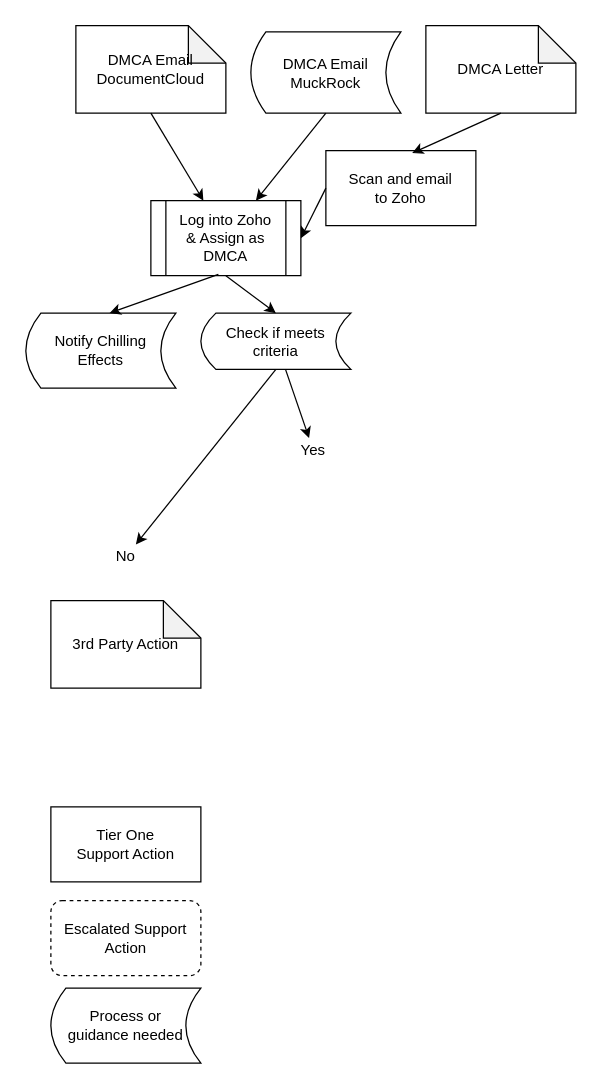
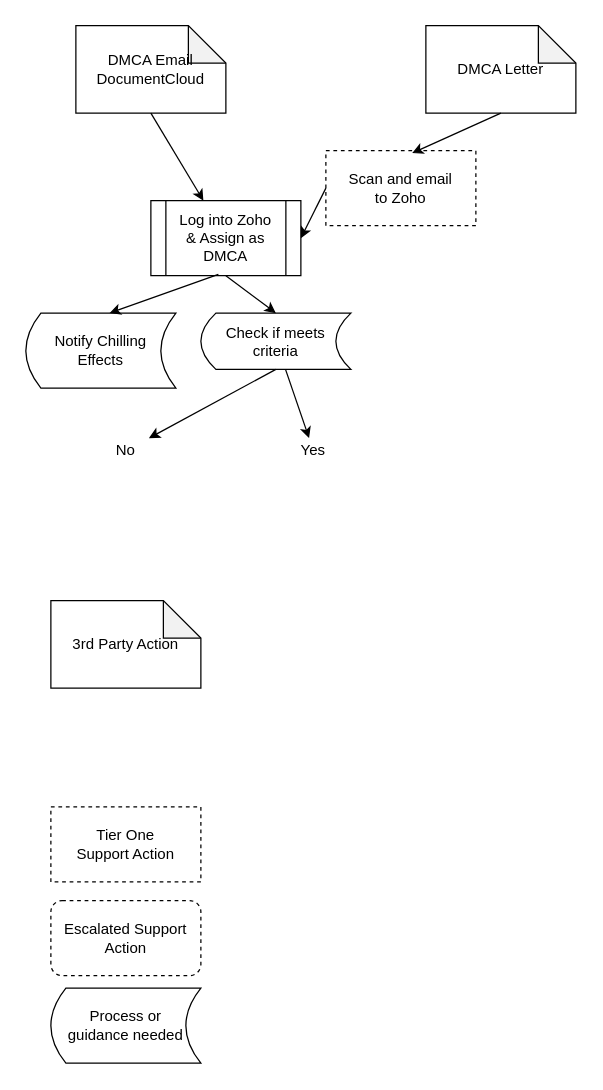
(326, 73) -> none
(293, 154) -> none
(401, 188) -> (401, 188)
(126, 557) -> (126, 451)
(126, 844) -> (126, 844)
